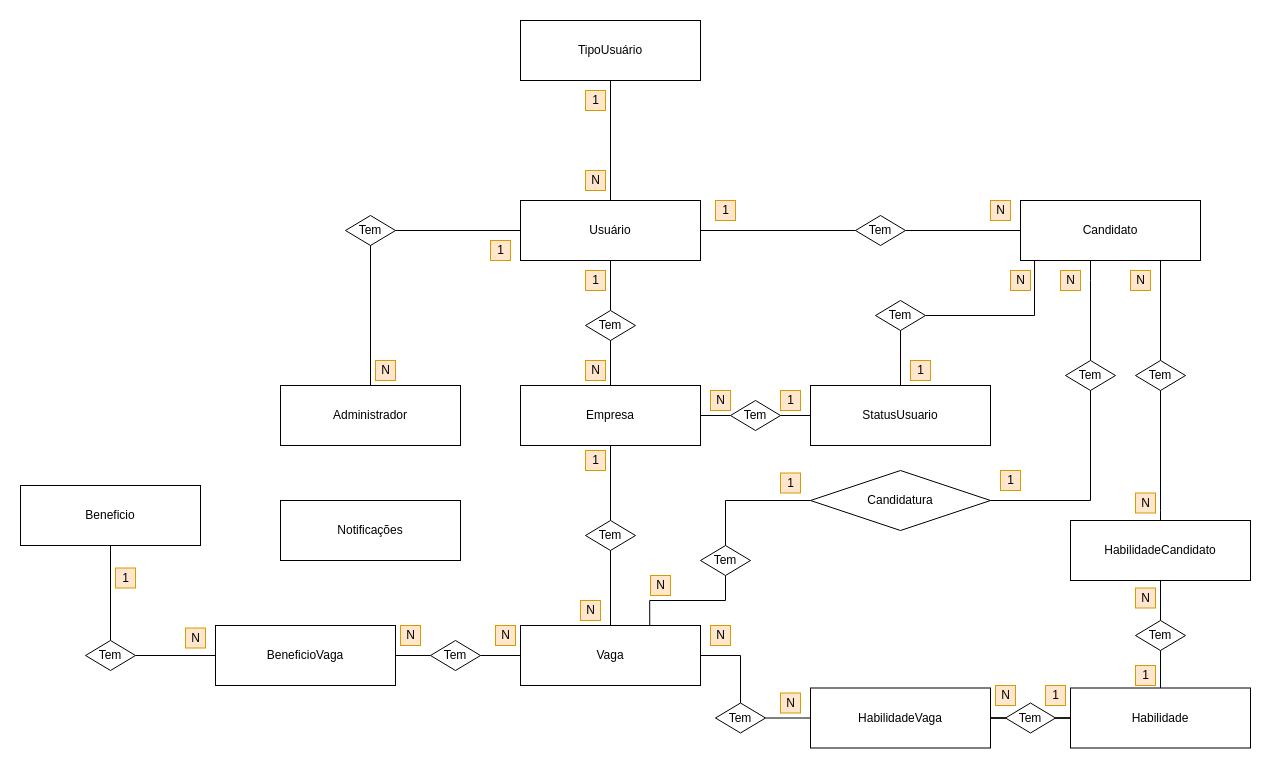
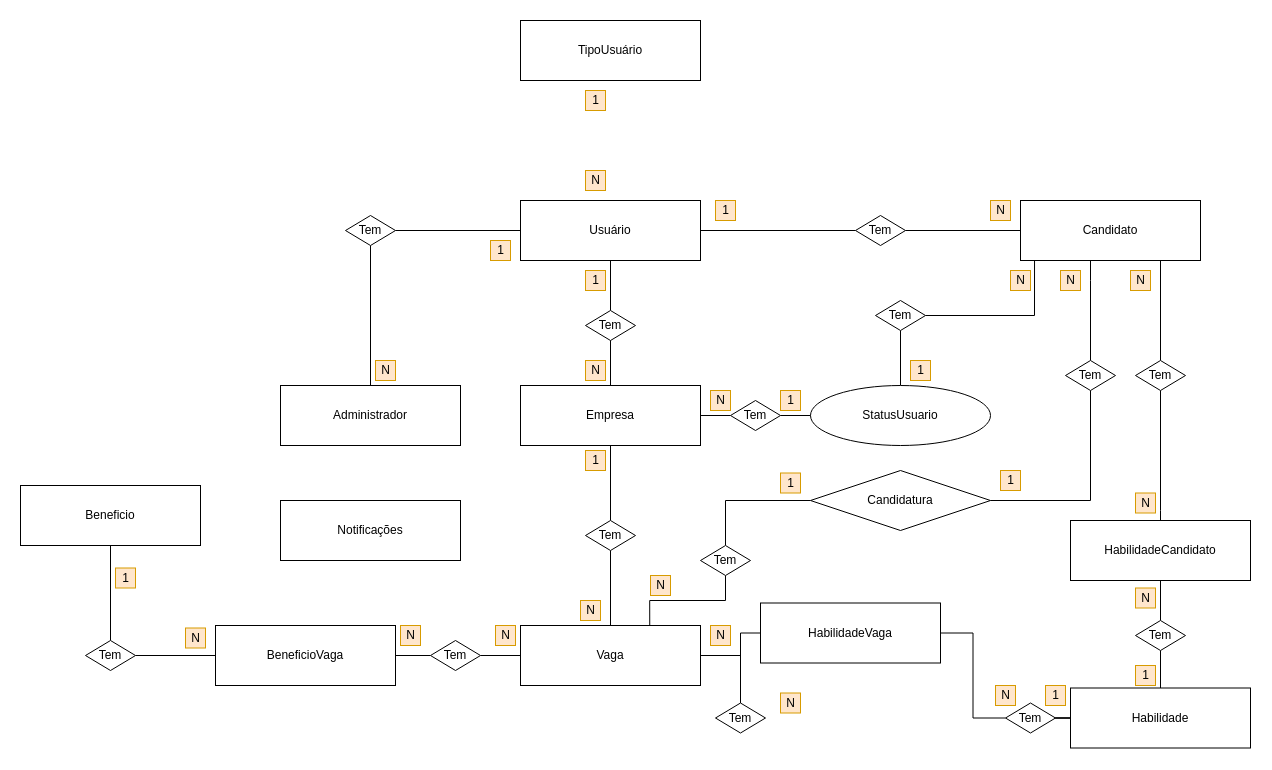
(611, 141) -> none
(901, 416) -> (901, 416)
(901, 718) -> (851, 633)
